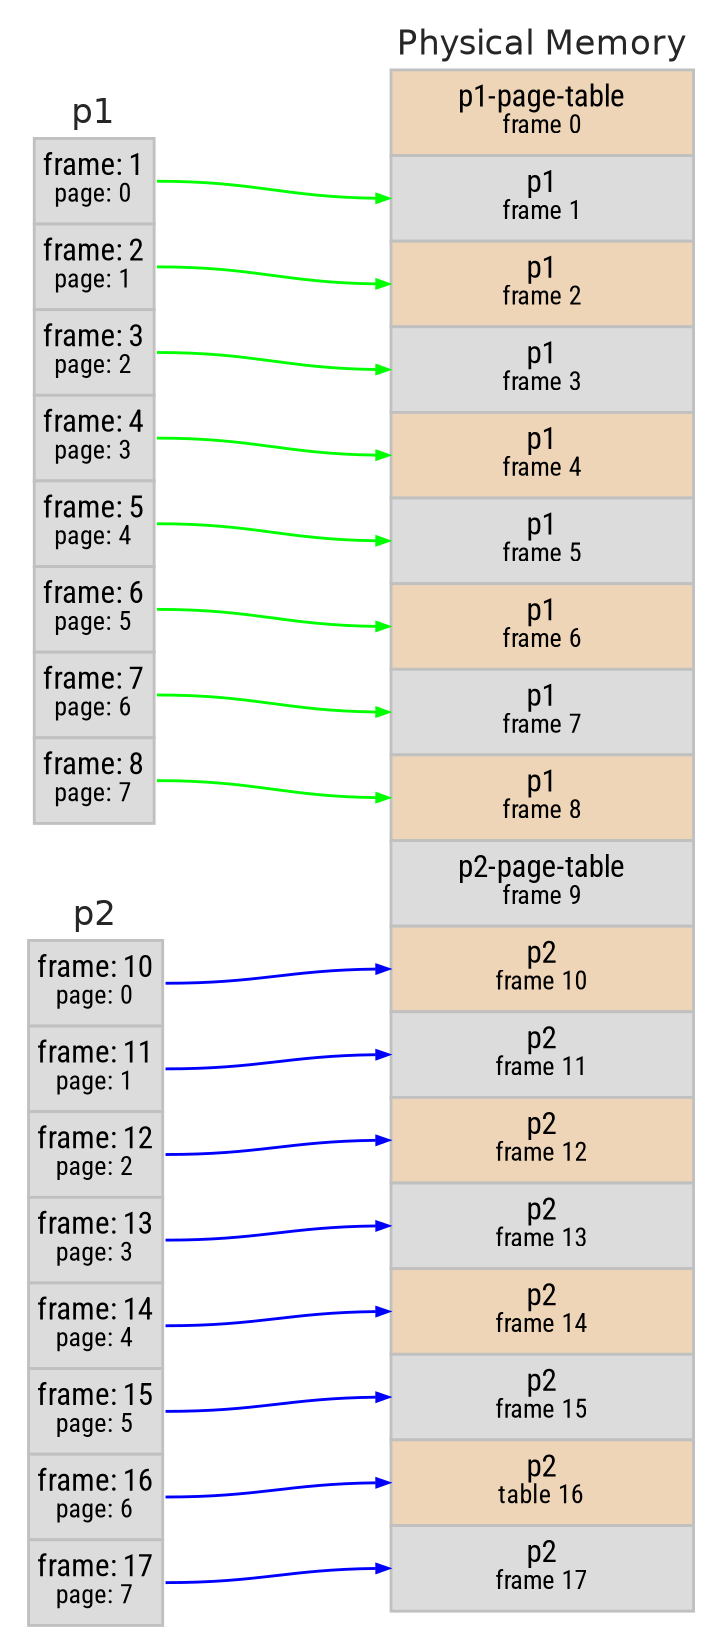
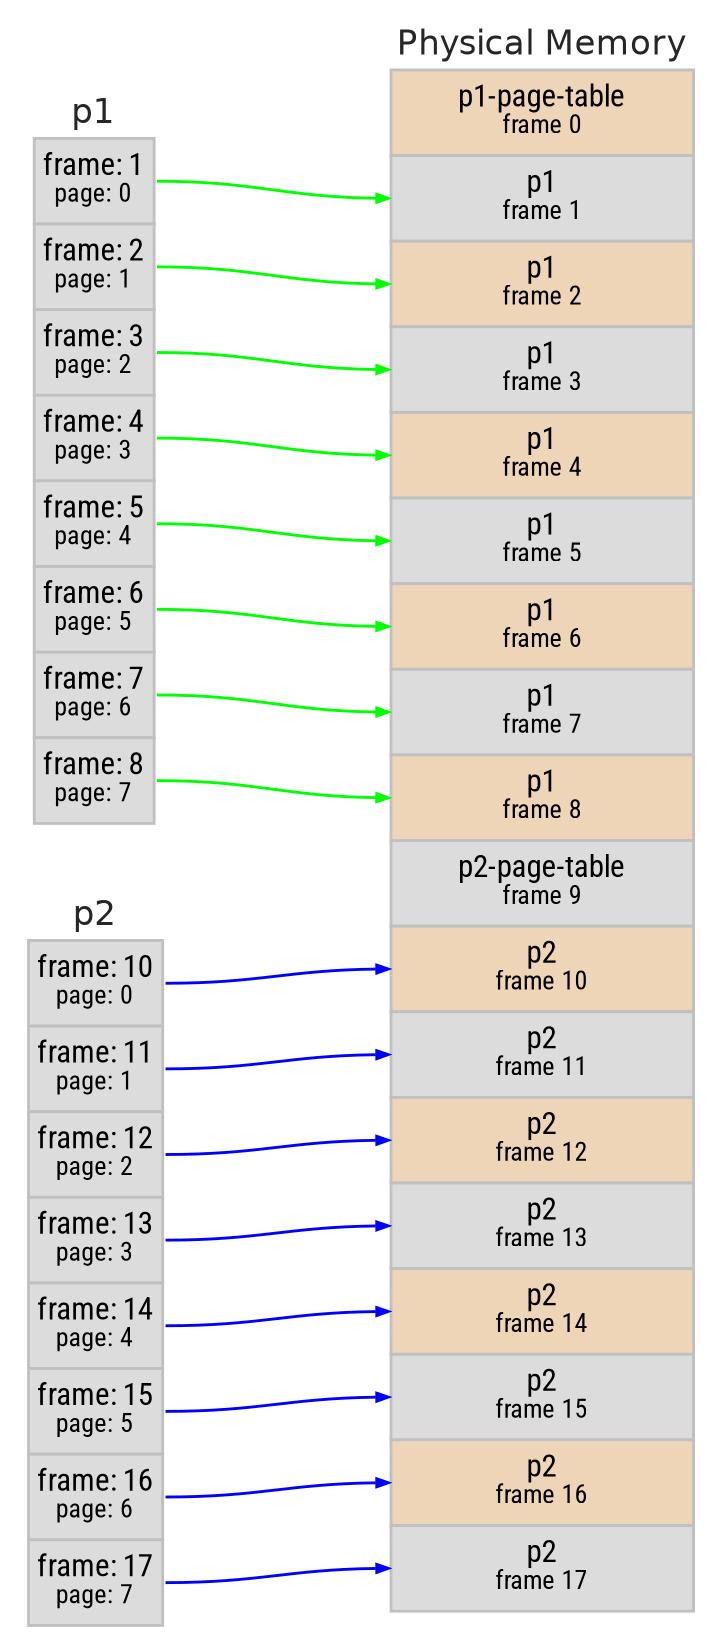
(542, 1496) -> (542, 1496)
